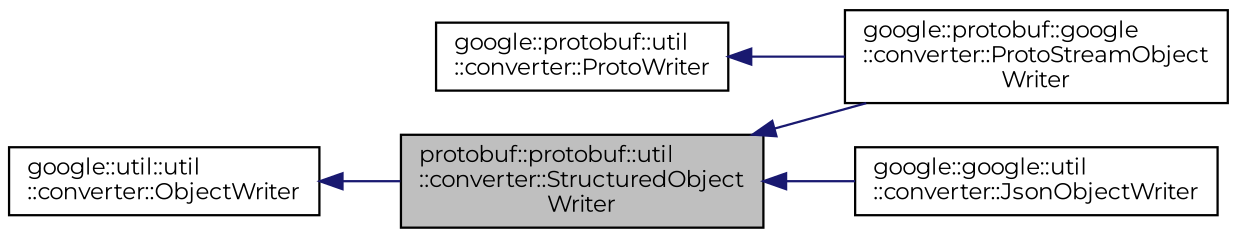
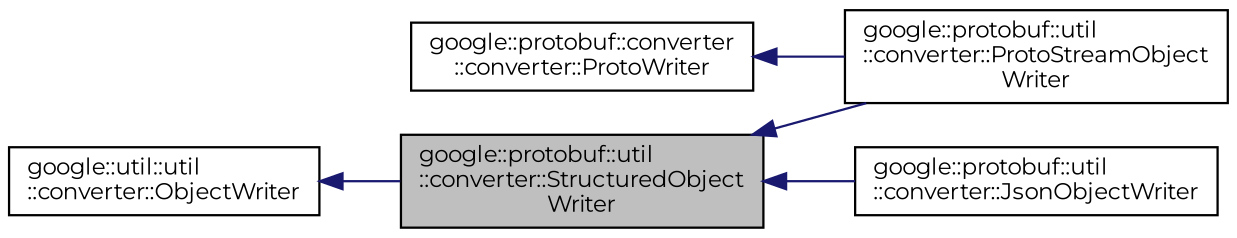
(582, 57) -> (582, 57)
(1036, 57) -> (1036, 57)
(582, 181) -> (582, 181)
(1036, 181) -> (1036, 181)
